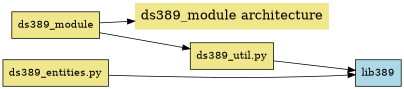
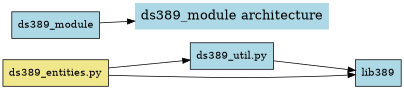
(232, 16) -> (232, 16)
(56, 25) -> (56, 25)
(141, 40) -> (146, 64)
(232, 56) -> (232, 56)
